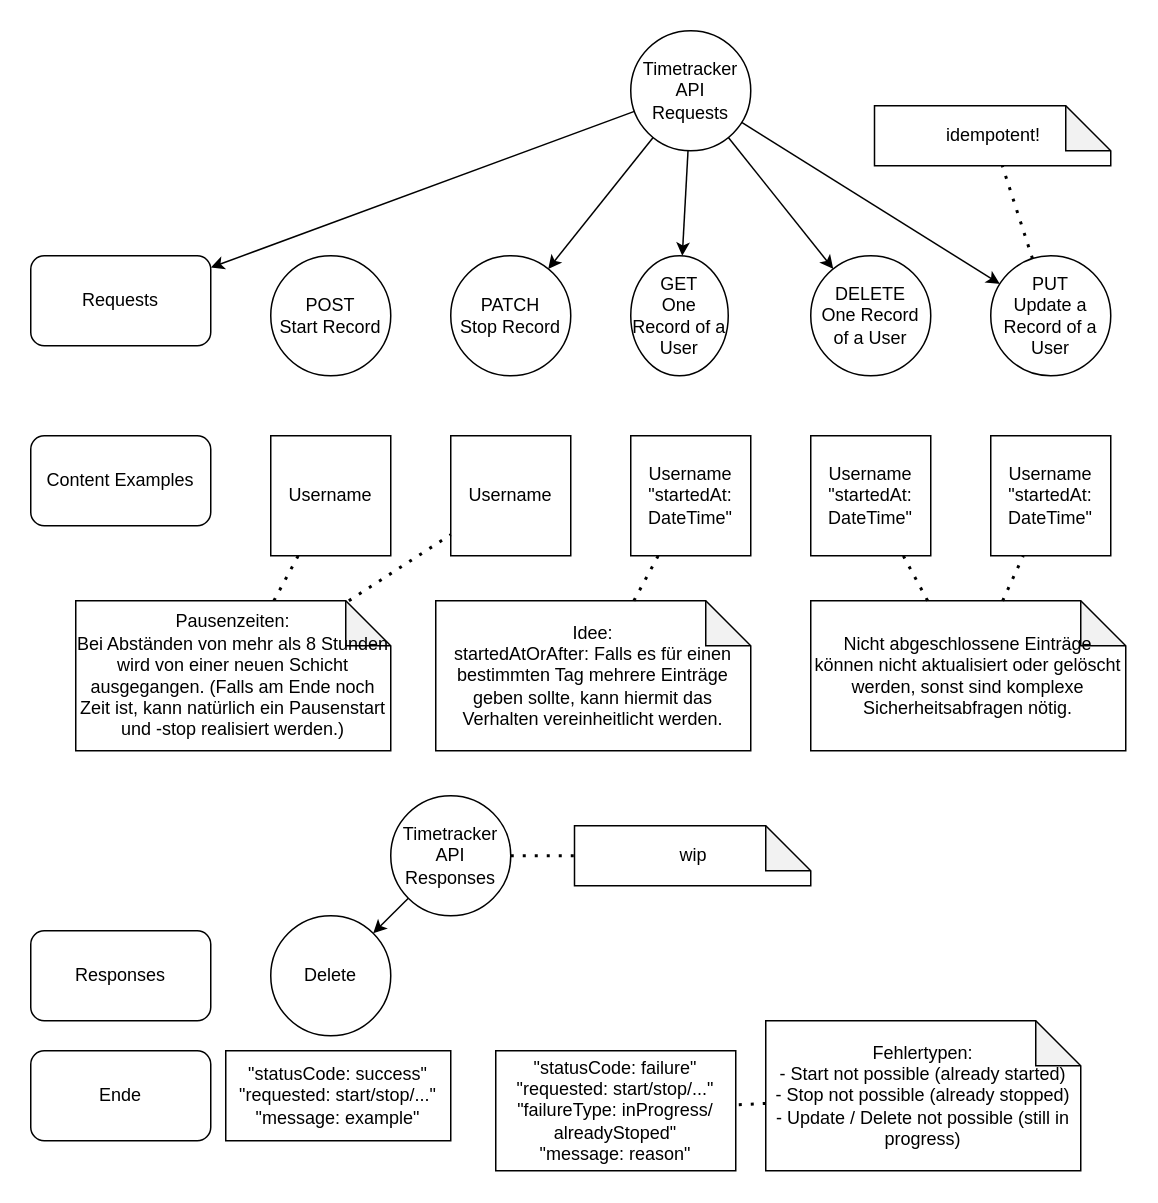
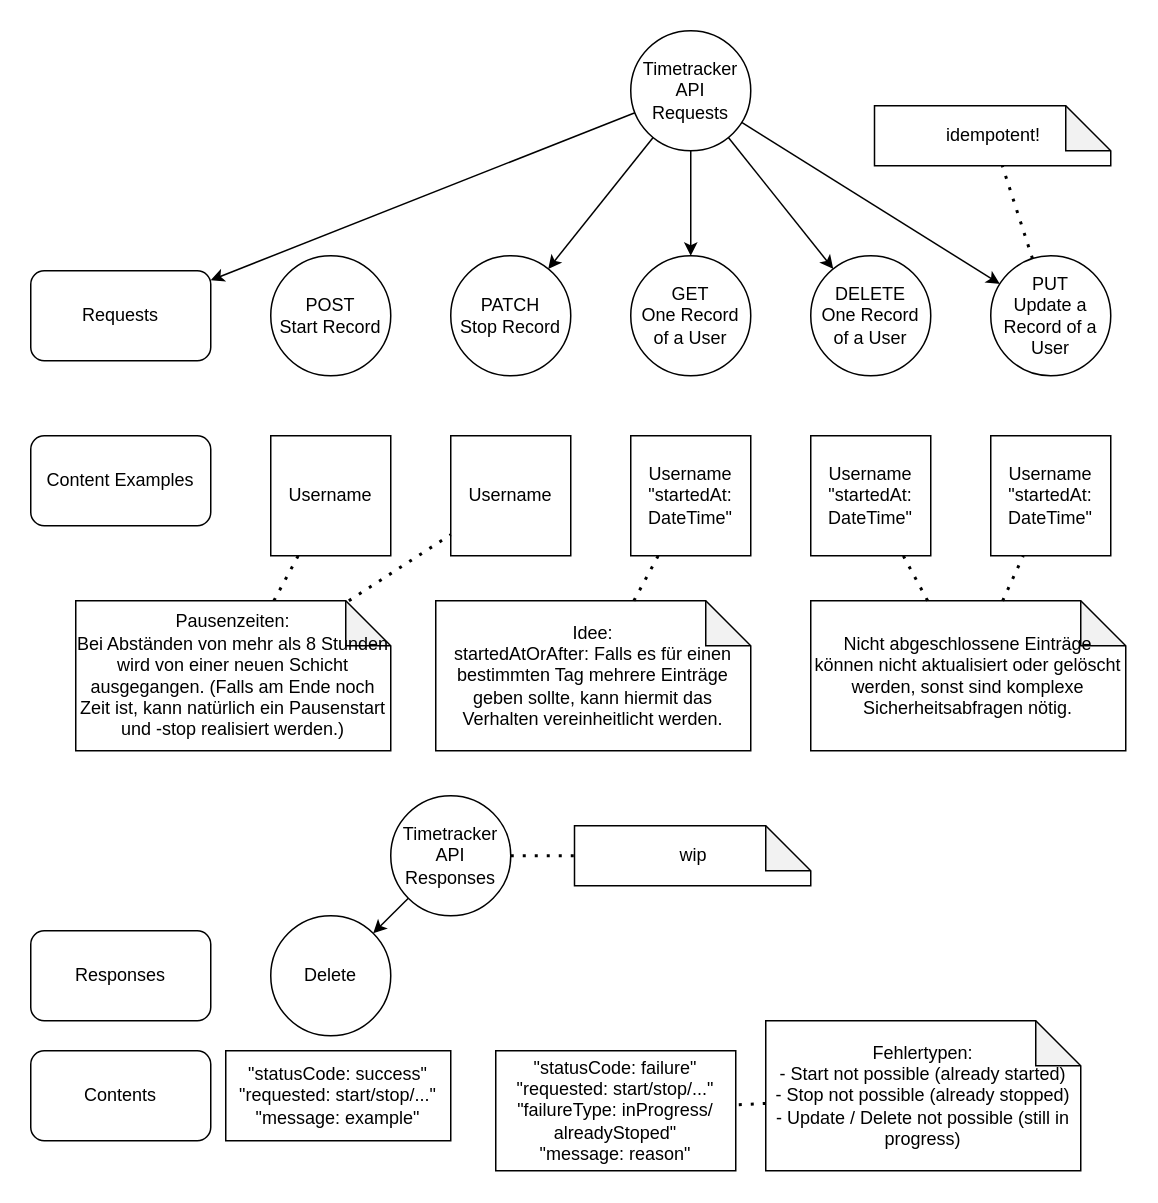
(121, 301) -> (121, 316)
(680, 316) -> (691, 316)
(121, 1096) -> (121, 1096)
